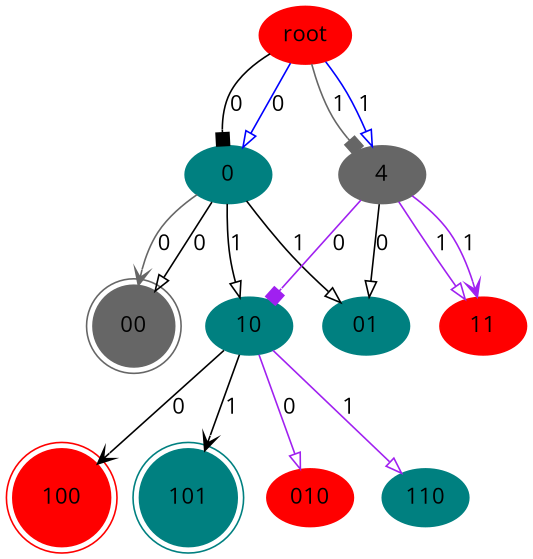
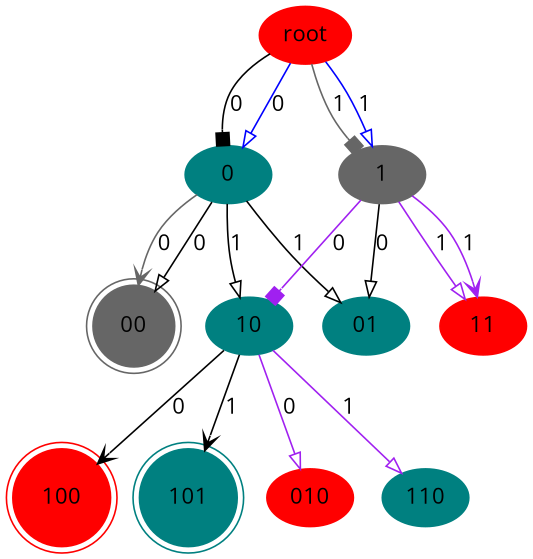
(382, 175) -> (382, 175)
